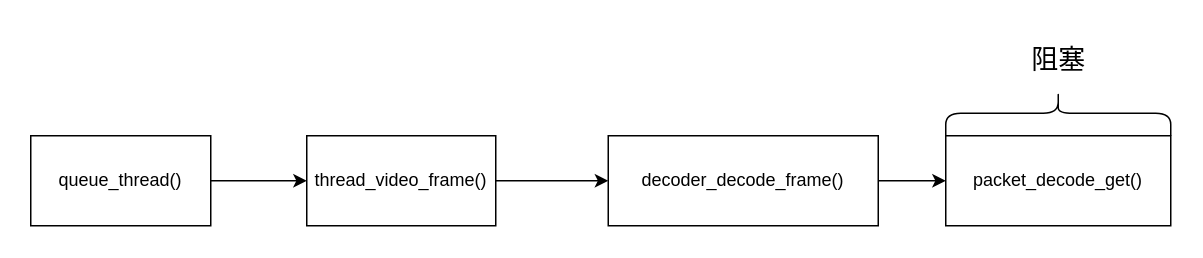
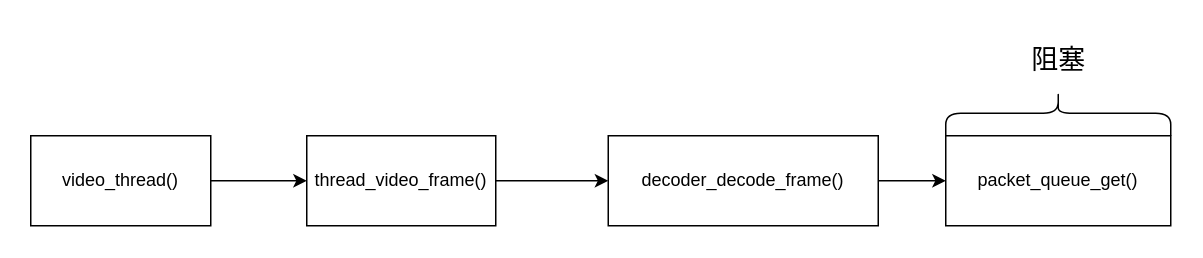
(121, 181) -> (121, 181)
(1058, 181) -> (1058, 181)
